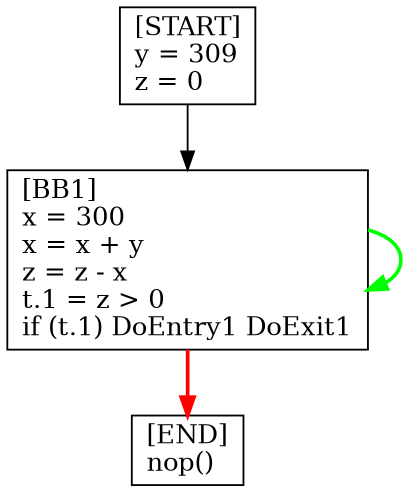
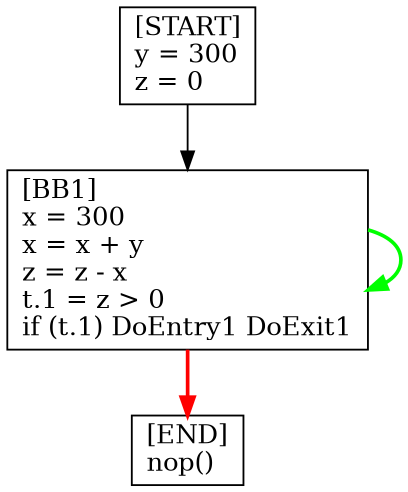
(188, 56) -> (188, 56)
